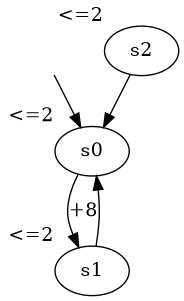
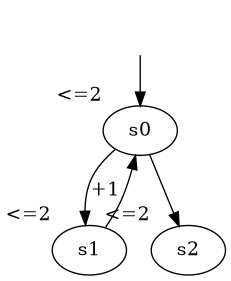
(120, 95) -> (162, 184)
(84, 211) -> (106, 190)
